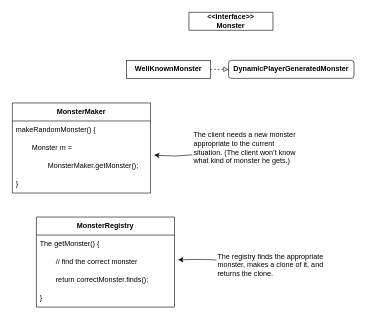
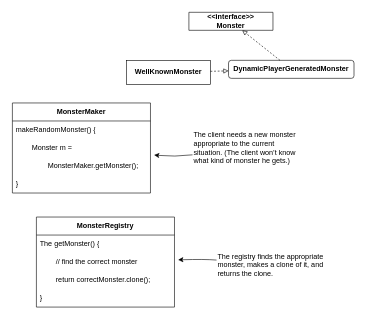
none -> (262, 47)
(168, 69) -> (168, 72)
(97, 280) -> (97, 280)
